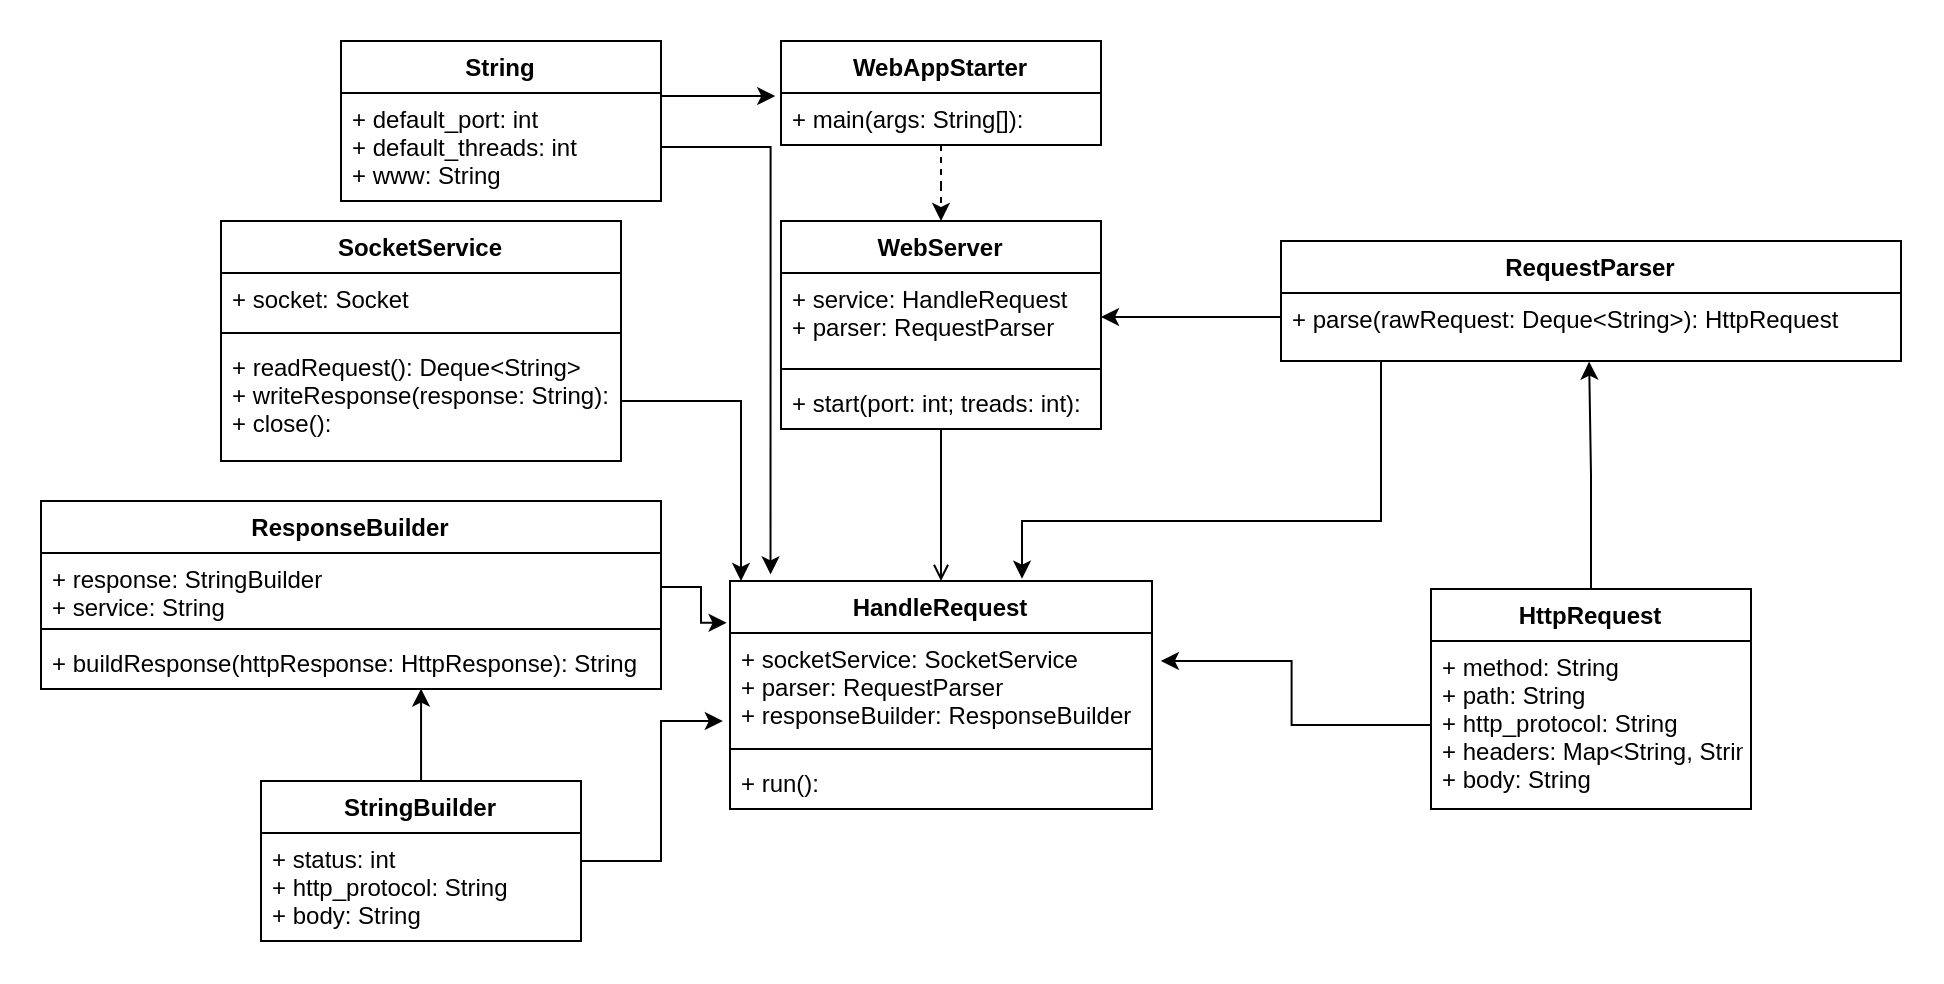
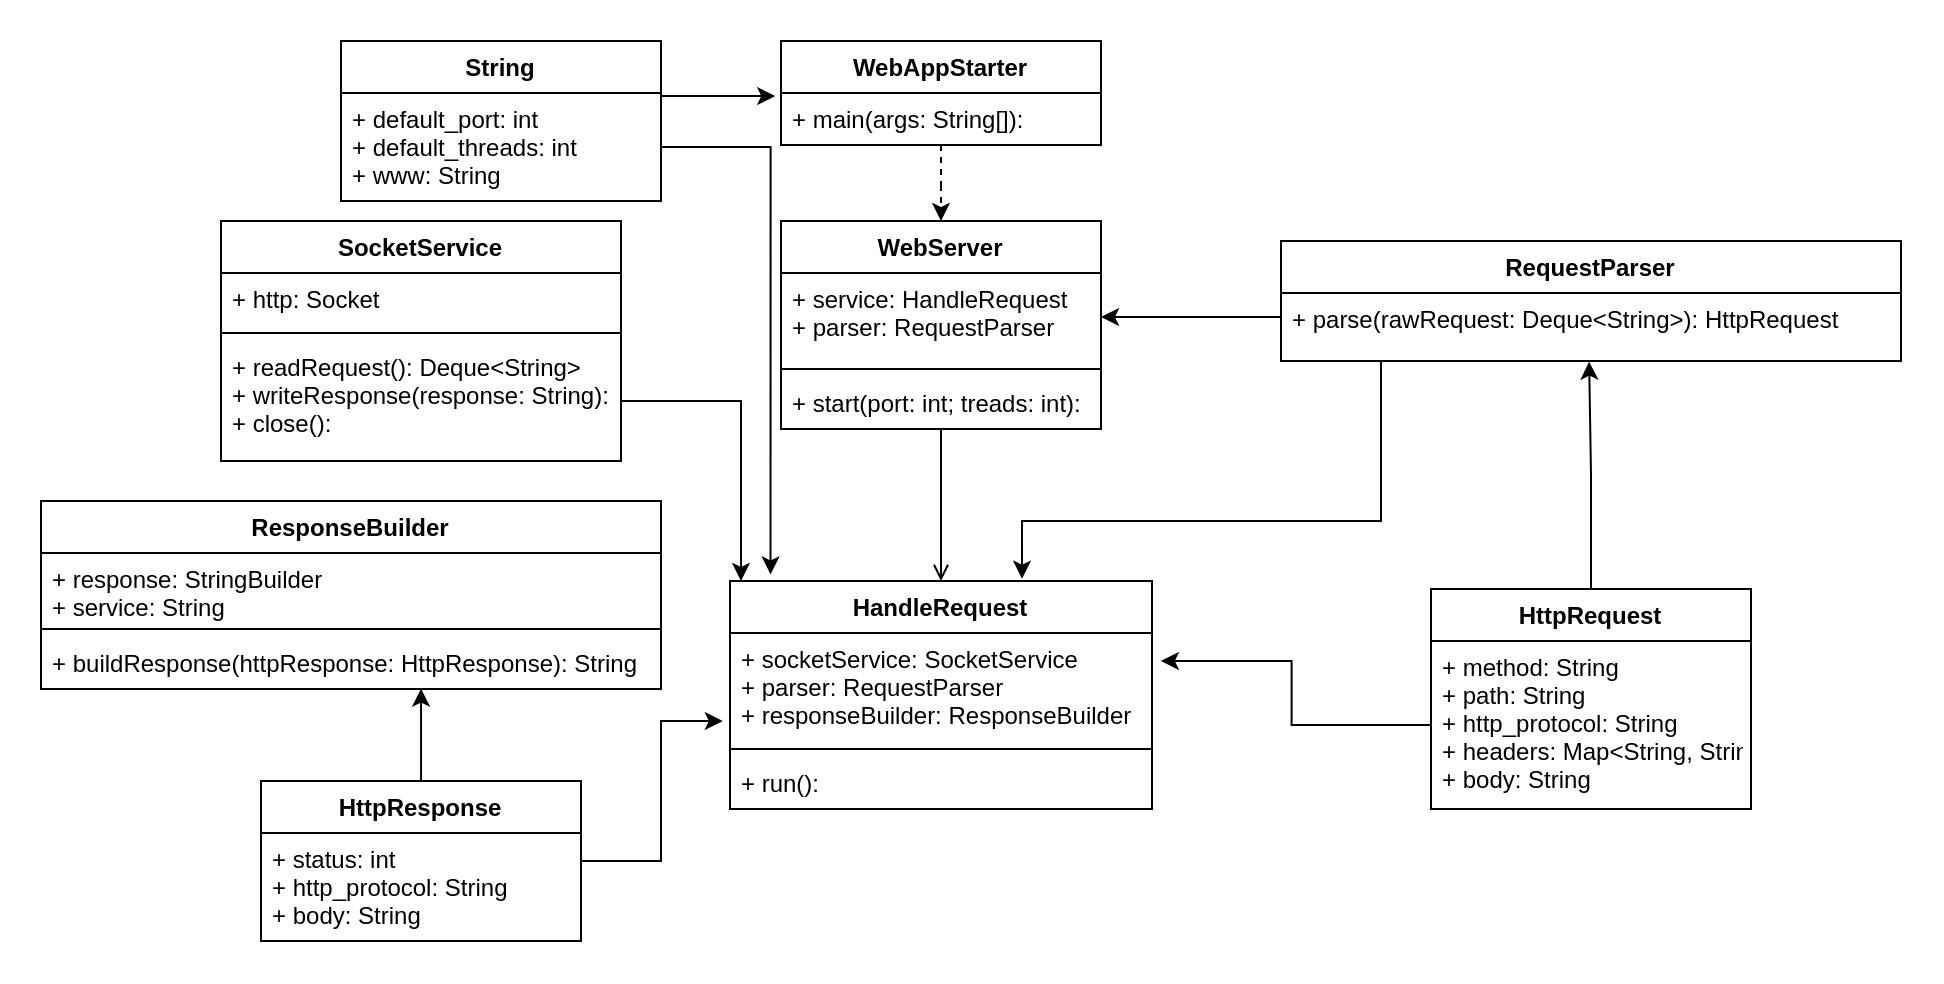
(330, 300) -> (317, 300)
(701, 592) -> none
(420, 808) -> (420, 808)
